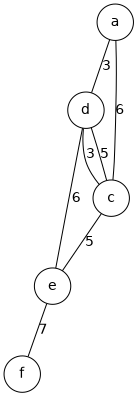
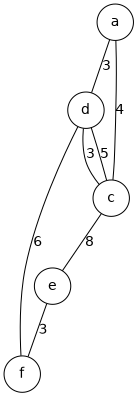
(120, 110) -> (120, 110)
(69, 198) -> (33, 237)
(90, 242) -> (90, 242)
(43, 330) -> (43, 330)
